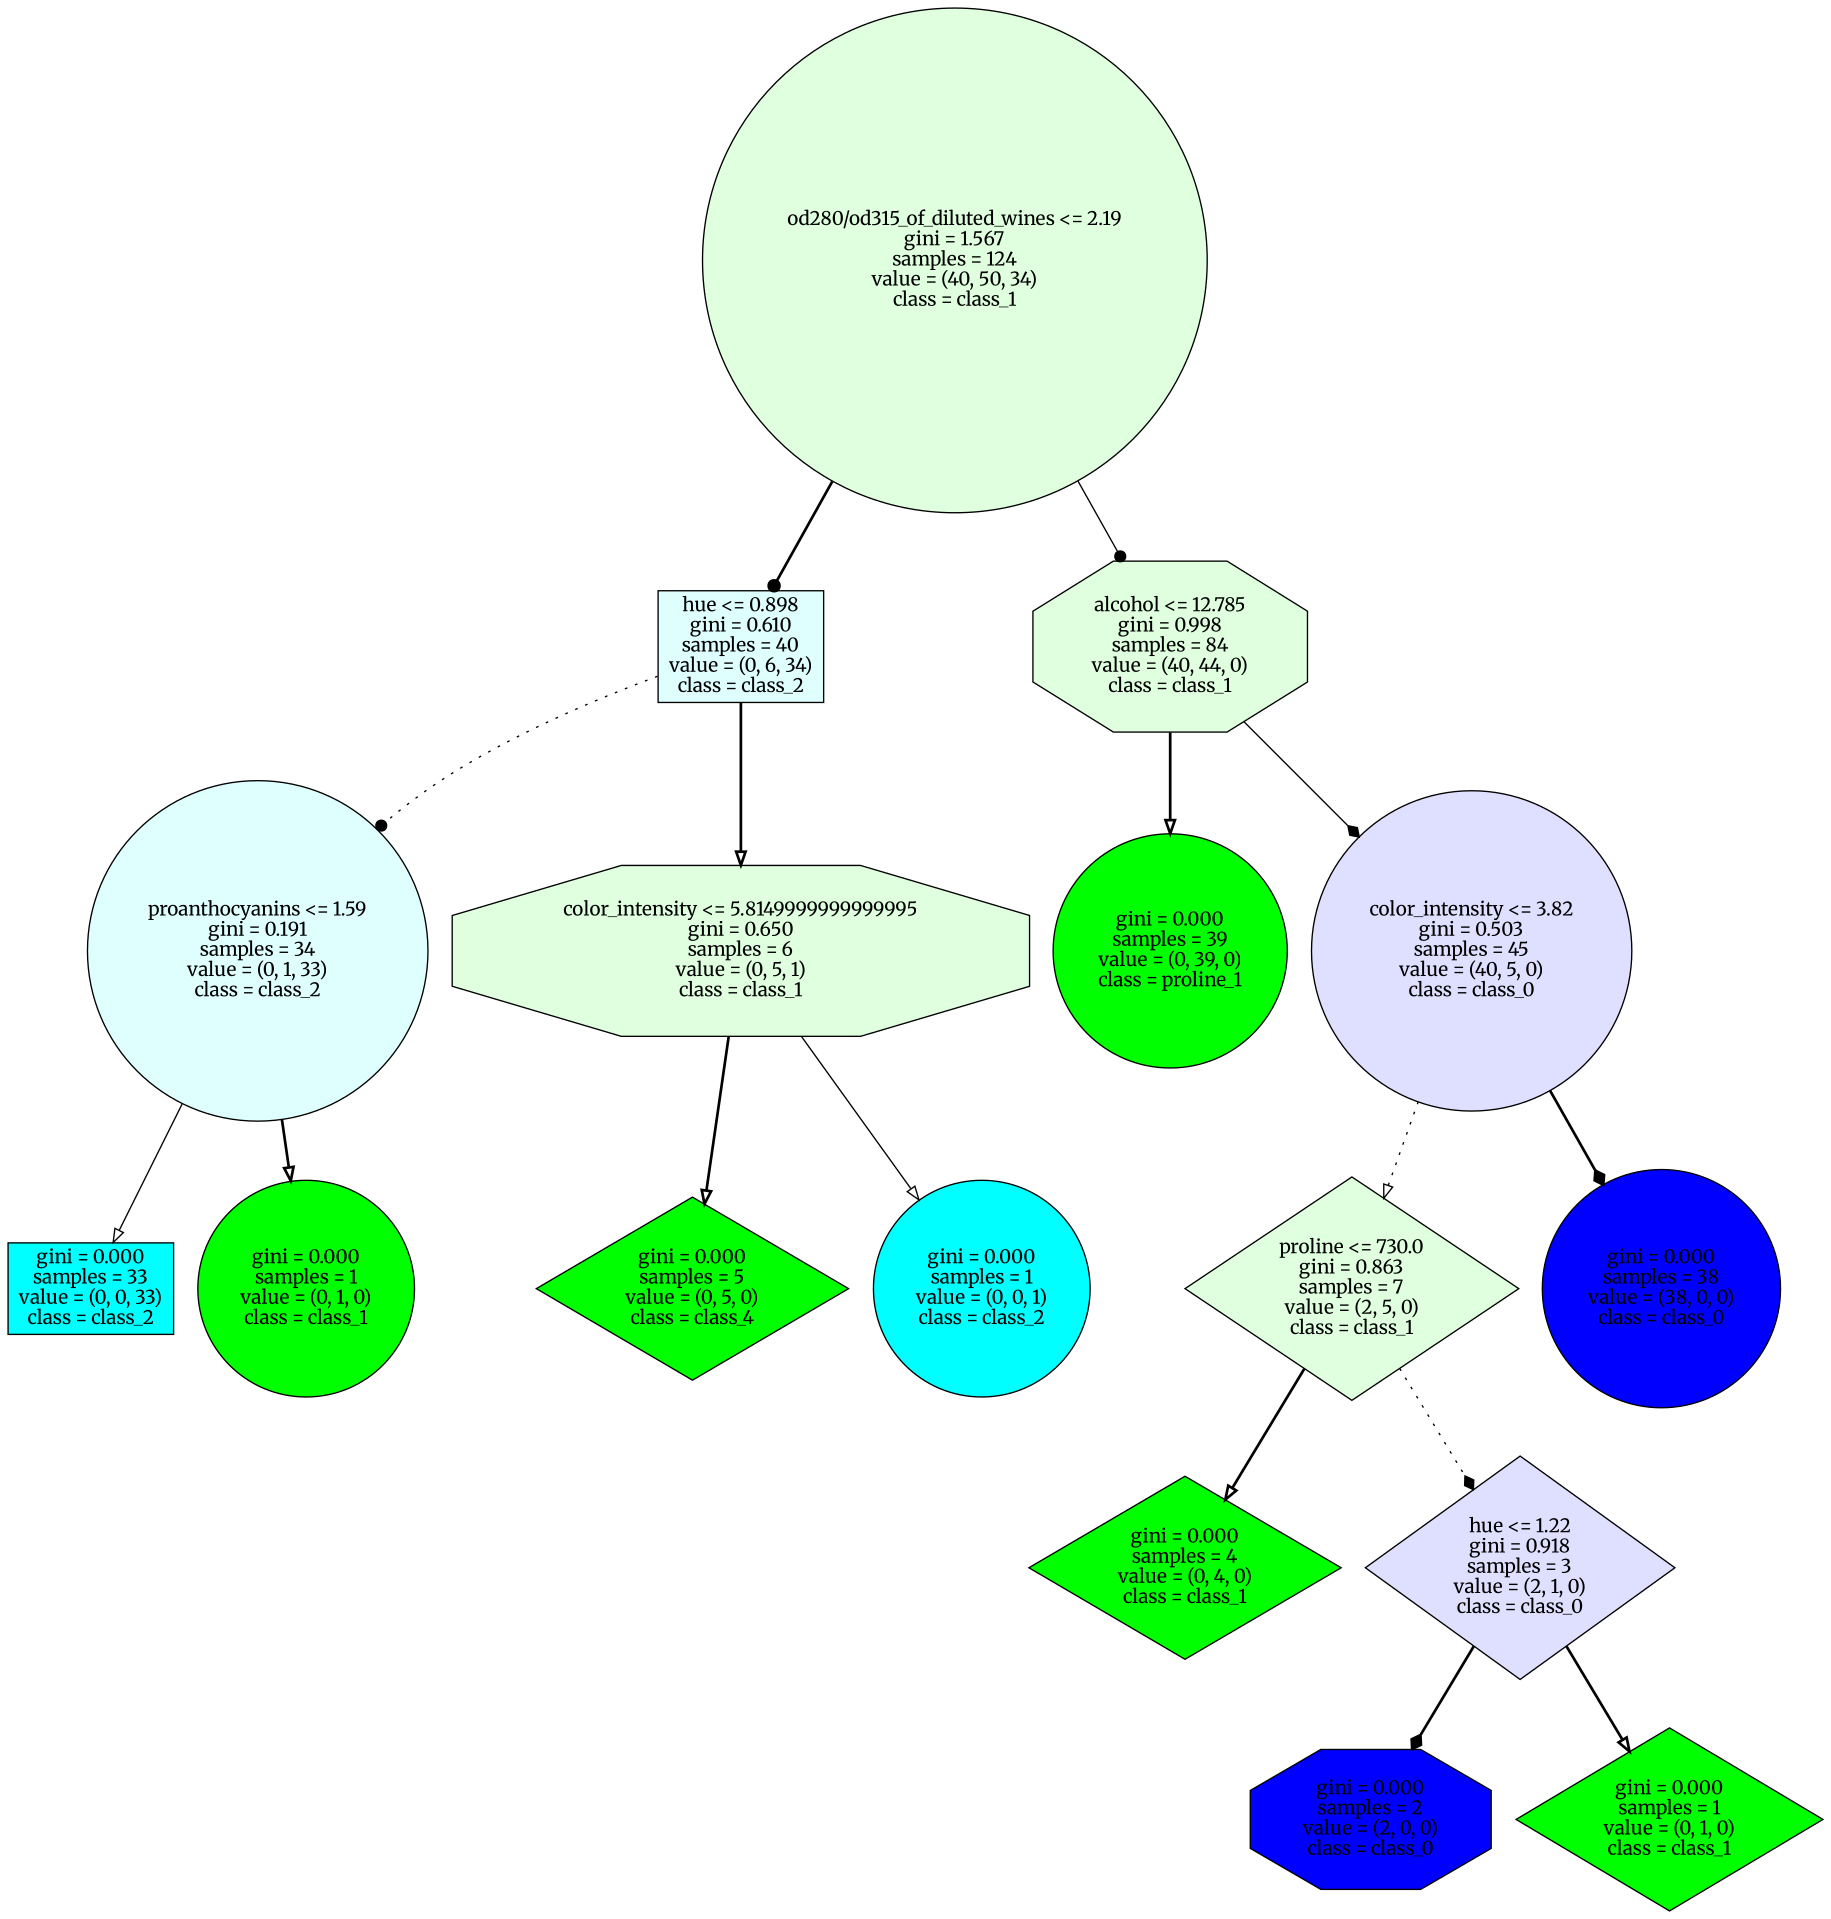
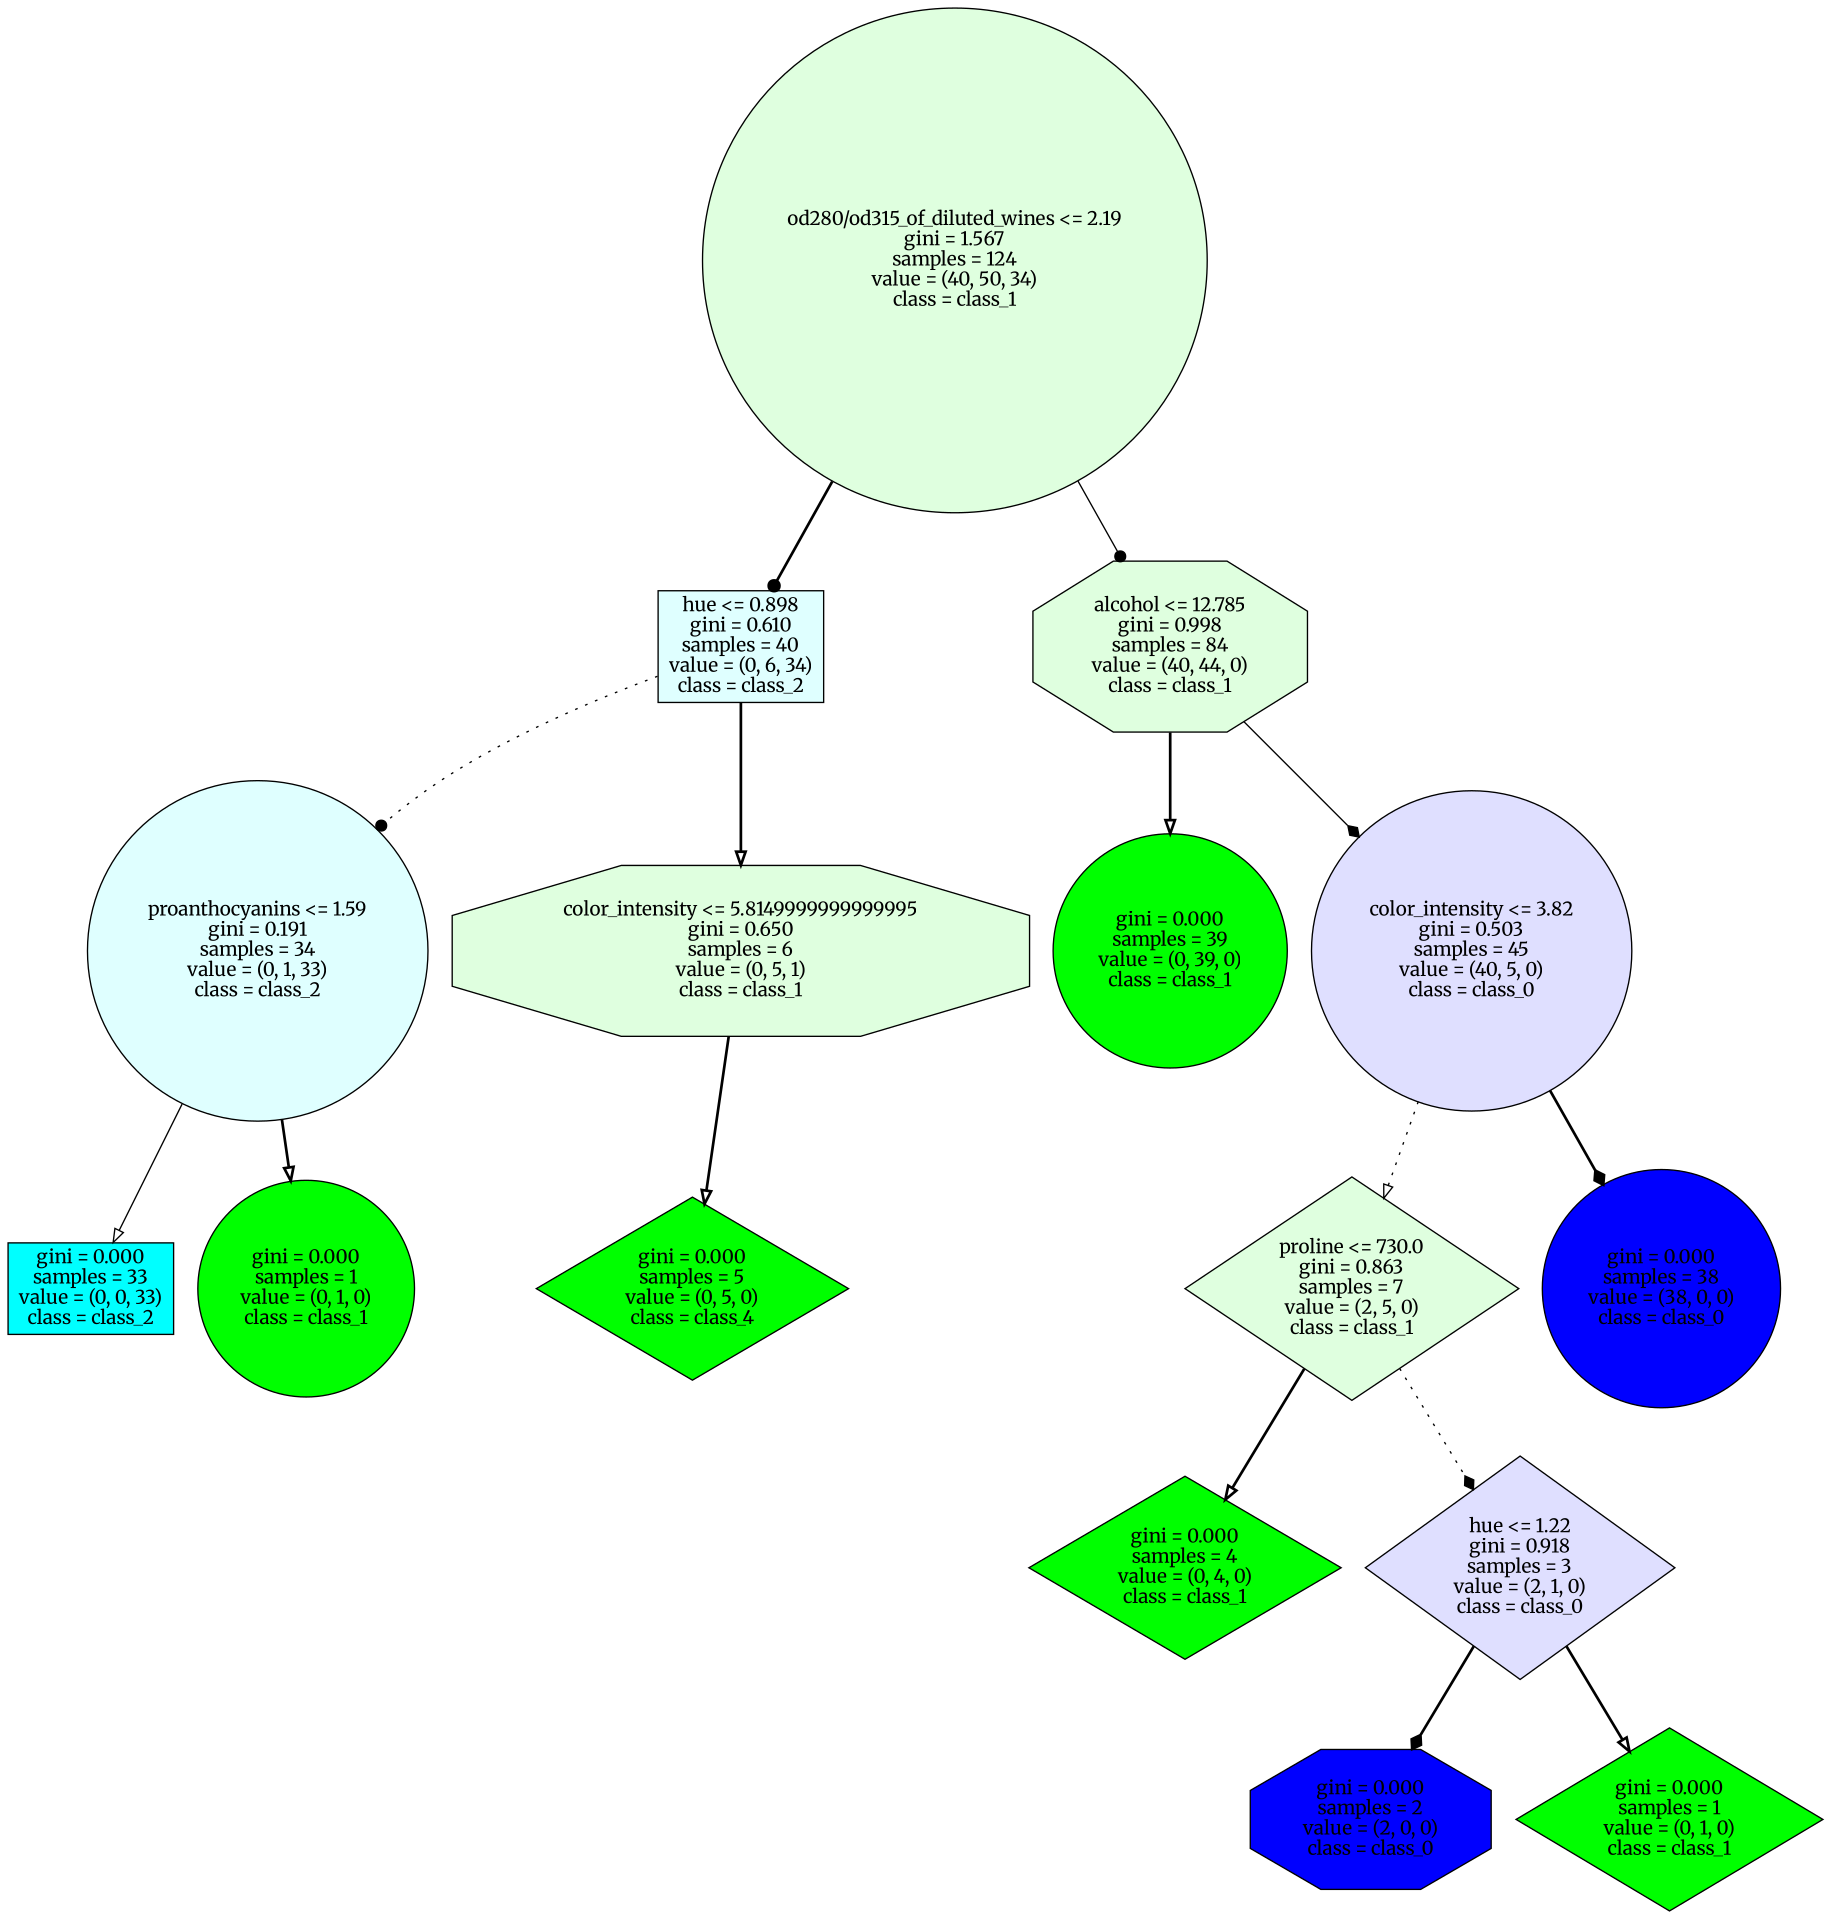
(1170, 951) -> (1170, 951)
(982, 1289) -> none
